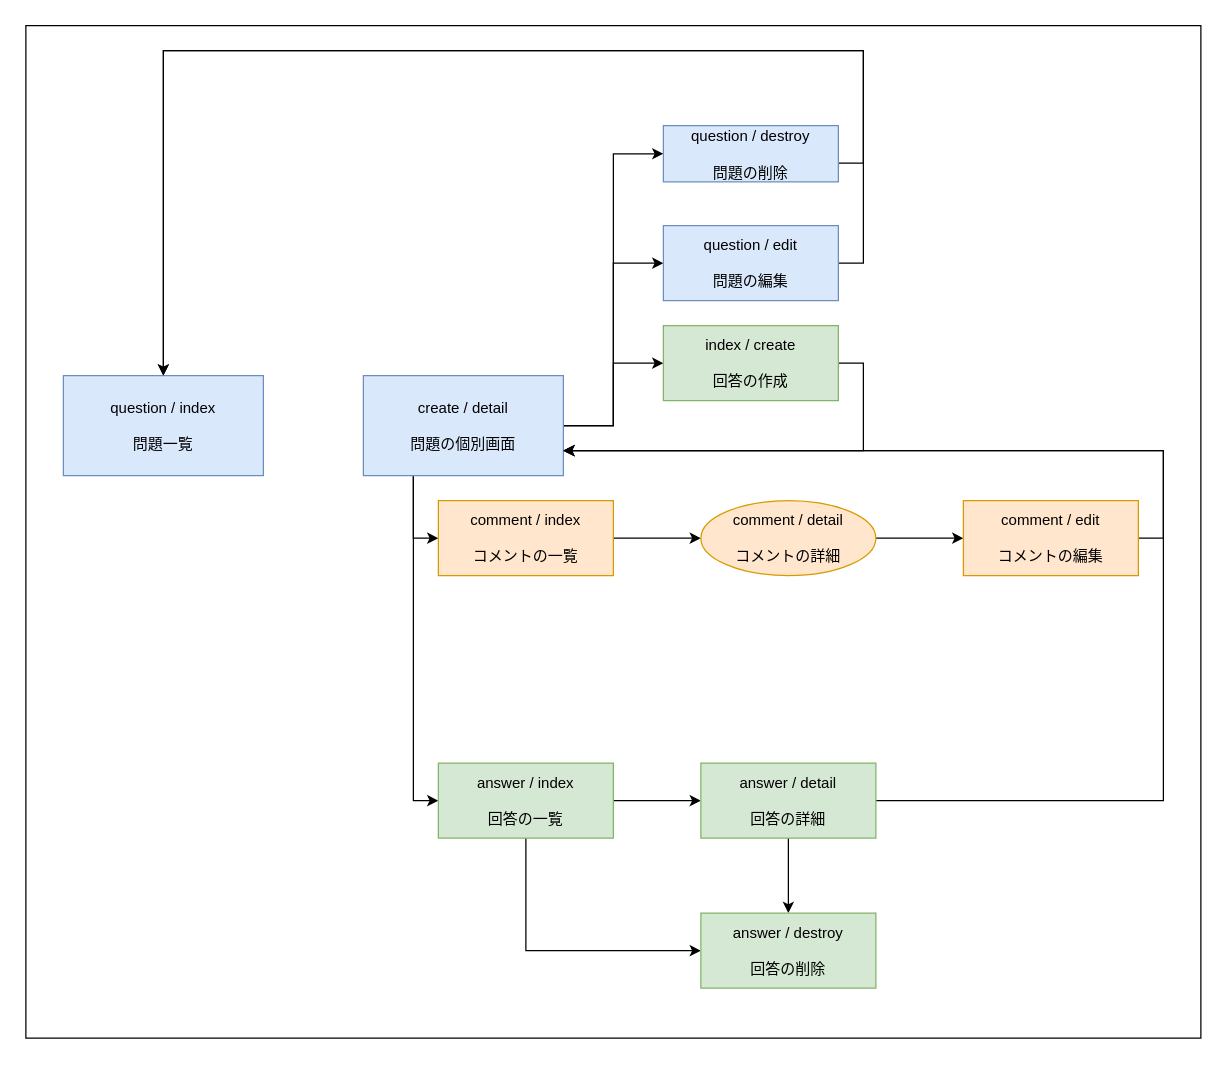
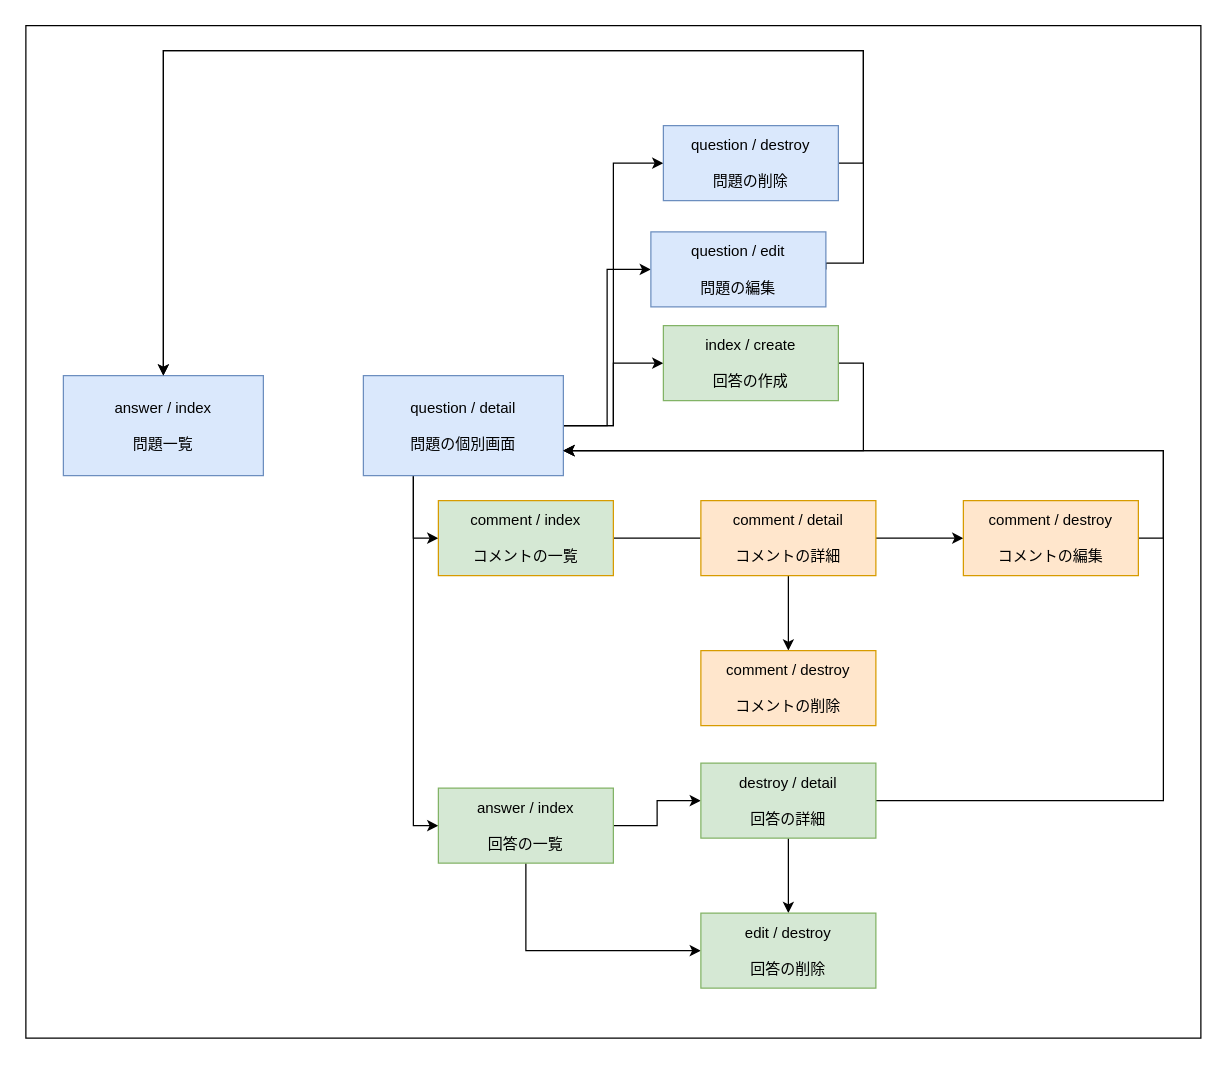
(751, 154) -> (751, 163)
(751, 263) -> (738, 269)
(163, 426) -> (163, 426)
(463, 426) -> (463, 426)
(526, 538) -> (526, 538)
(691, 538) -> (694, 538)
(788, 538) -> (788, 538)
(1051, 538) -> (1051, 538)
none -> (788, 609)
none -> (788, 688)
(526, 801) -> (526, 826)
(788, 801) -> (788, 801)
(788, 951) -> (788, 951)
